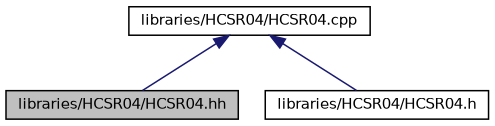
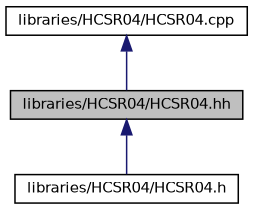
(320, 67) -> (127, 155)
